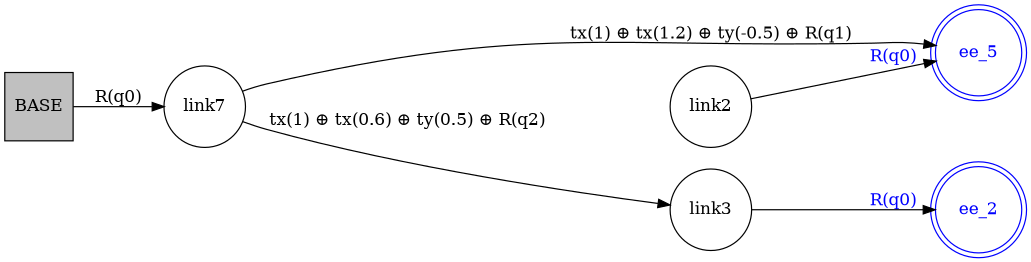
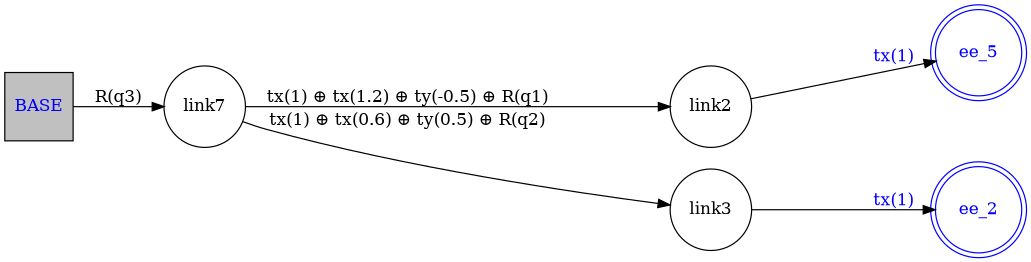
(581, 43) -> (452, 107)
(894, 57) -> (894, 57)
(119, 98) -> (119, 98)
(39, 107) -> (39, 107)
(894, 201) -> (894, 201)
